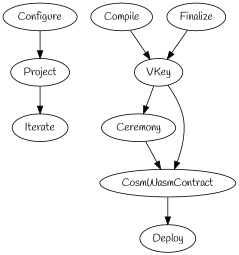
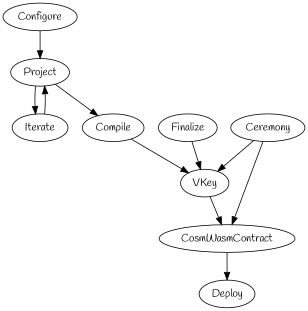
(150, 96) -> (239, 153)
none -> (73, 98)
none -> (45, 104)
